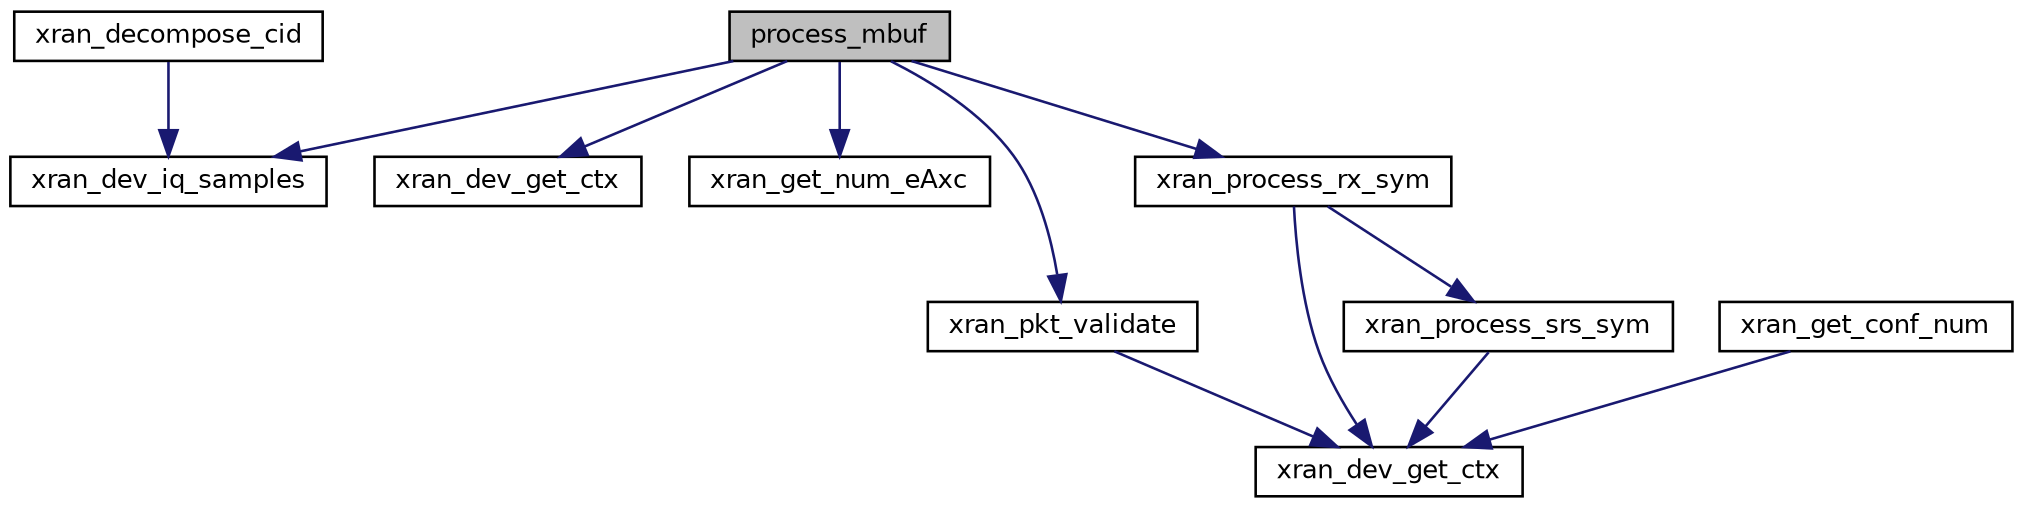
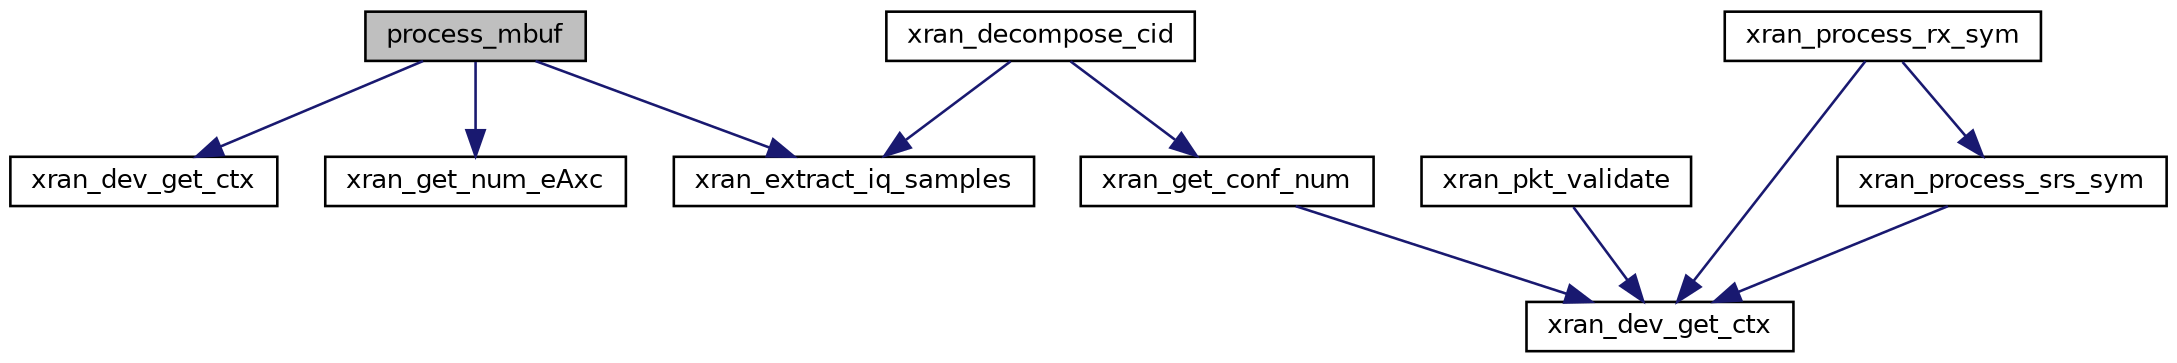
none -> (1123, 101)
(1054, 105) -> none
(1005, 145) -> none
(168, 181) -> (854, 181)
